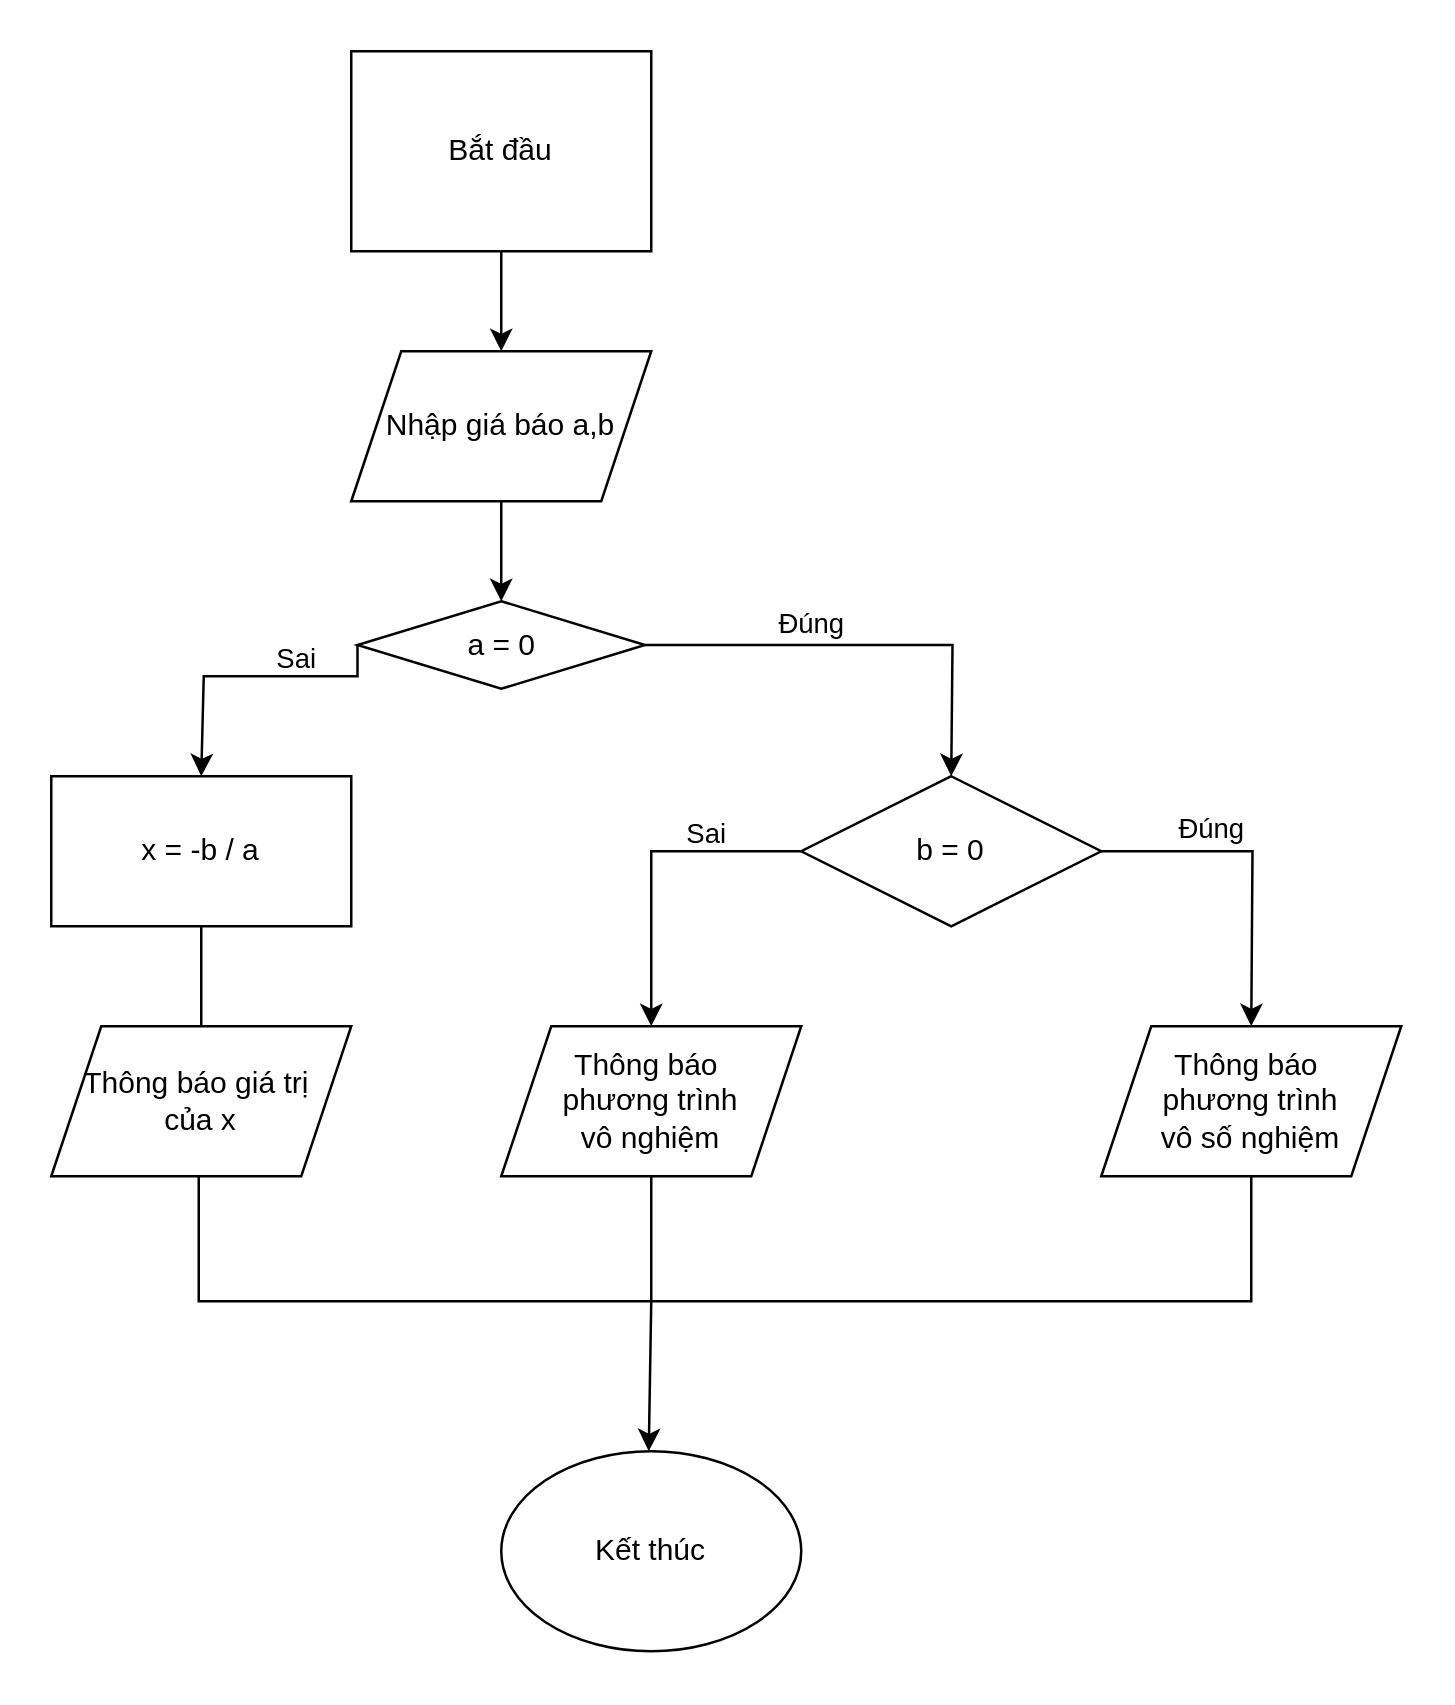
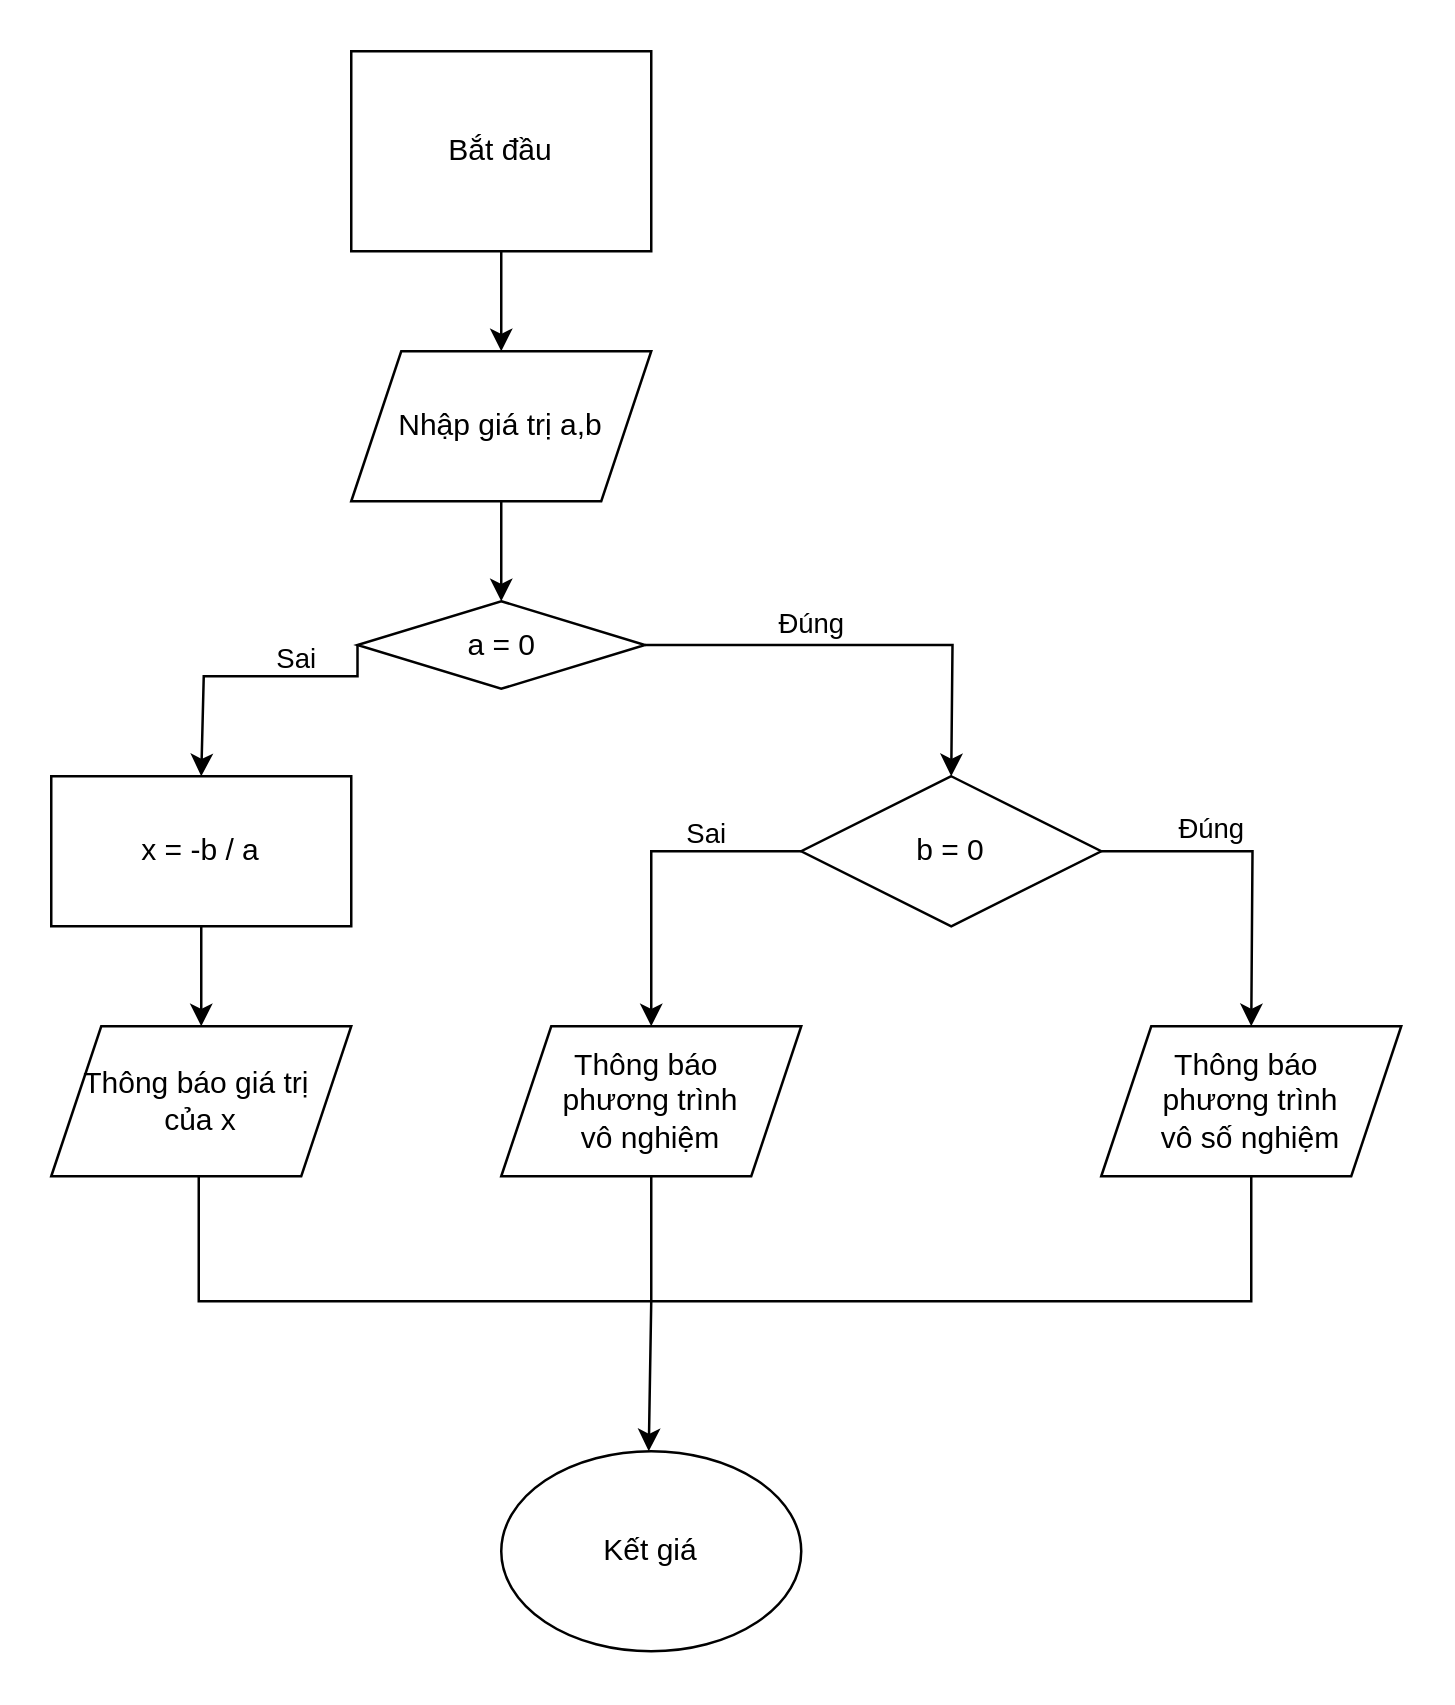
(501, 426) -> (501, 426)
(201, 1015) -> (201, 1008)
(651, 1551) -> (651, 1551)
